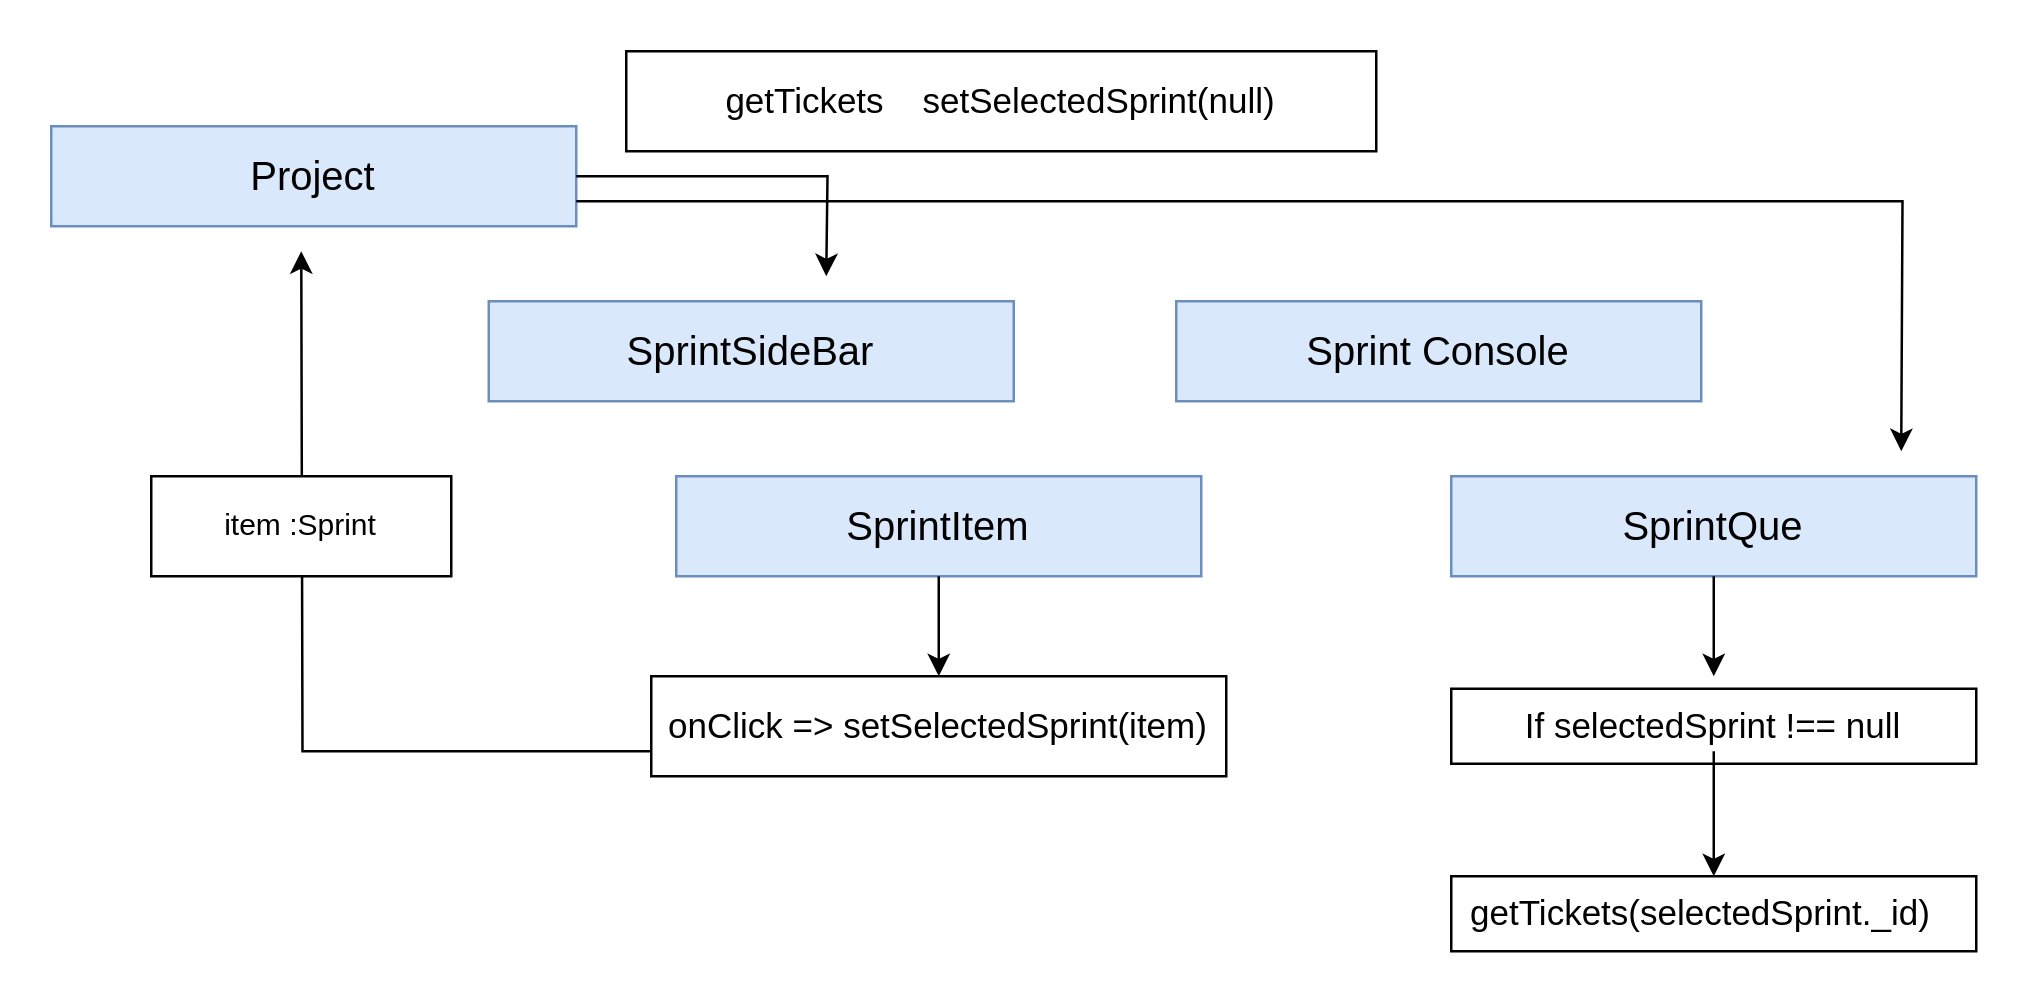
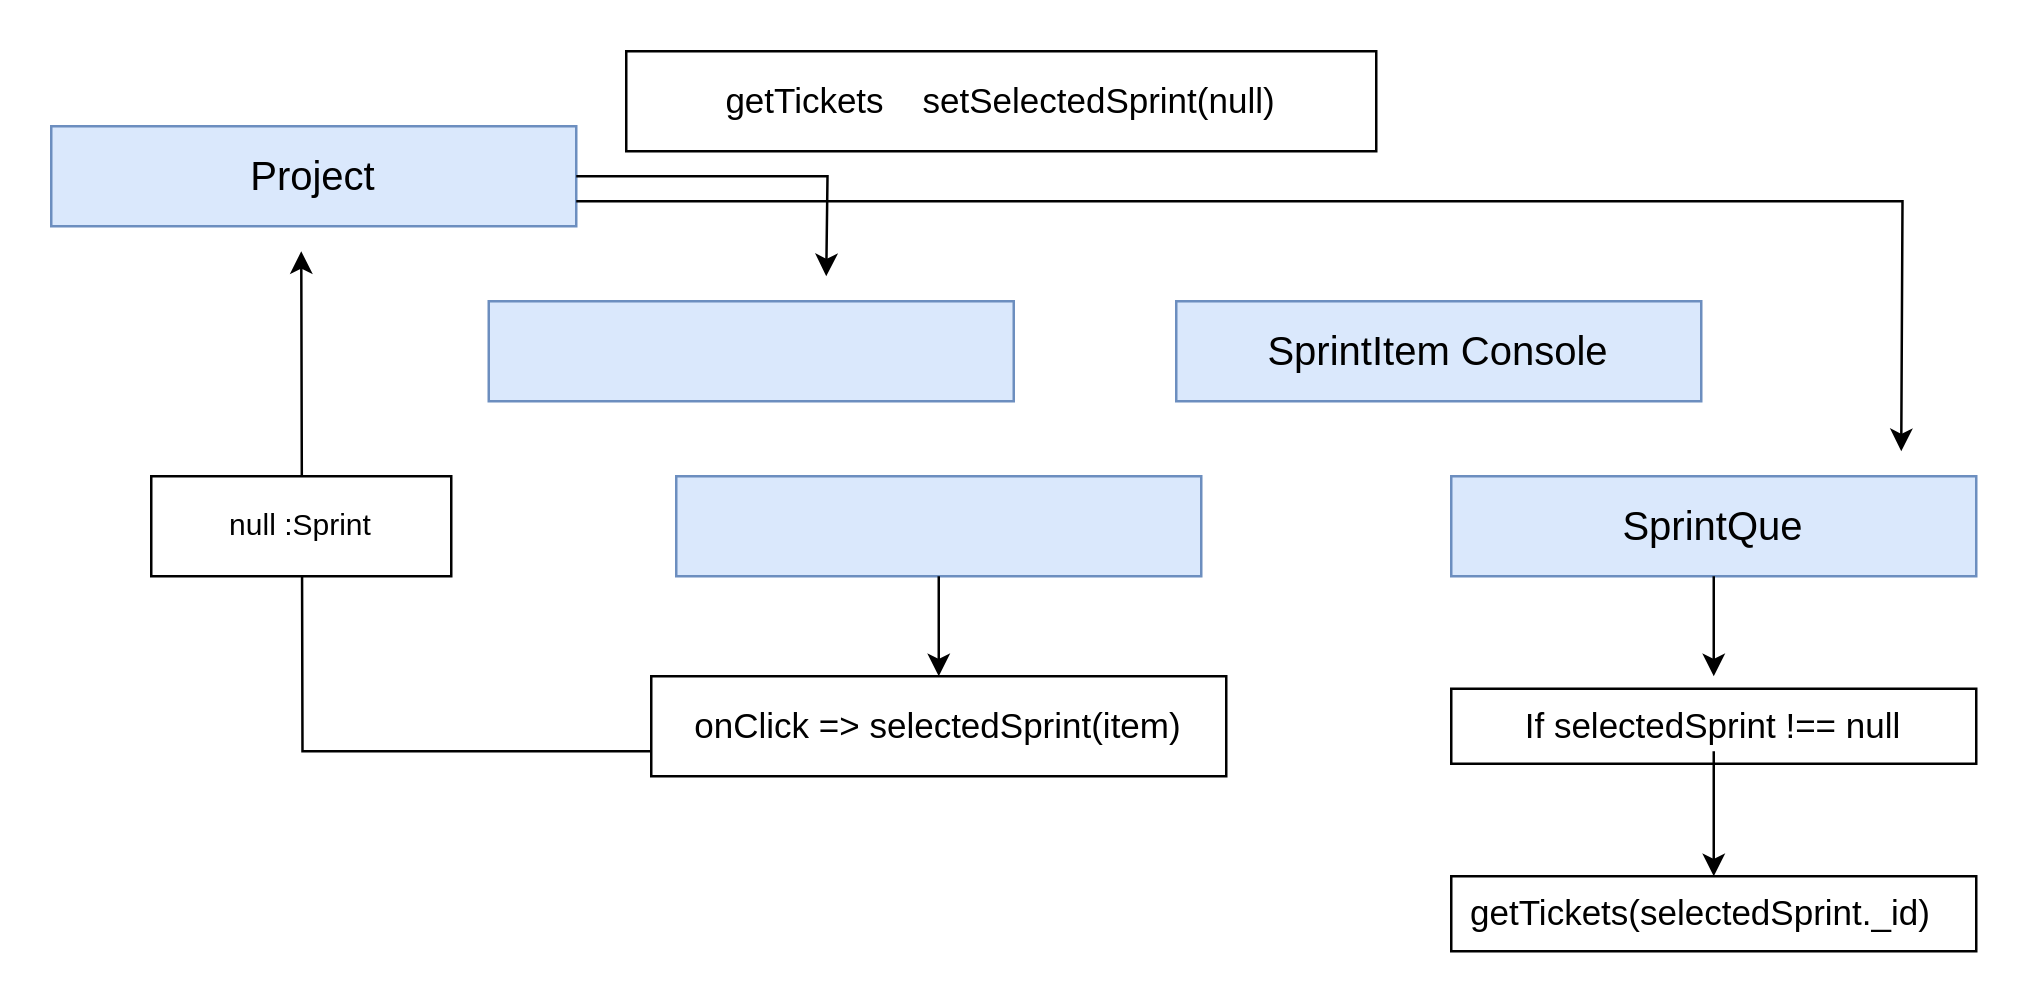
(751, 351) -> none
(1439, 351) -> (1439, 351)
(301, 526) -> (301, 526)
(939, 526) -> none
(939, 726) -> (939, 726)
